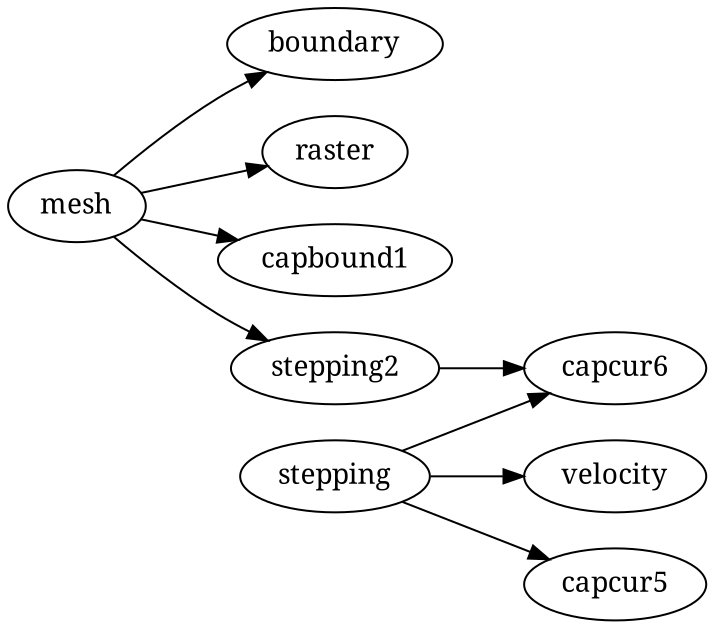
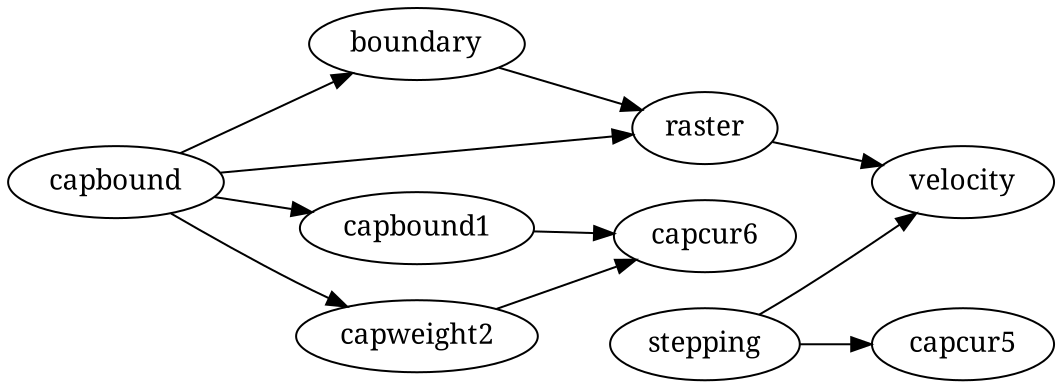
none -> (561, 86)
none -> (817, 152)
(77, 206) -> (116, 182)
(335, 368) -> (417, 336)
(466, 426) -> (564, 232)
